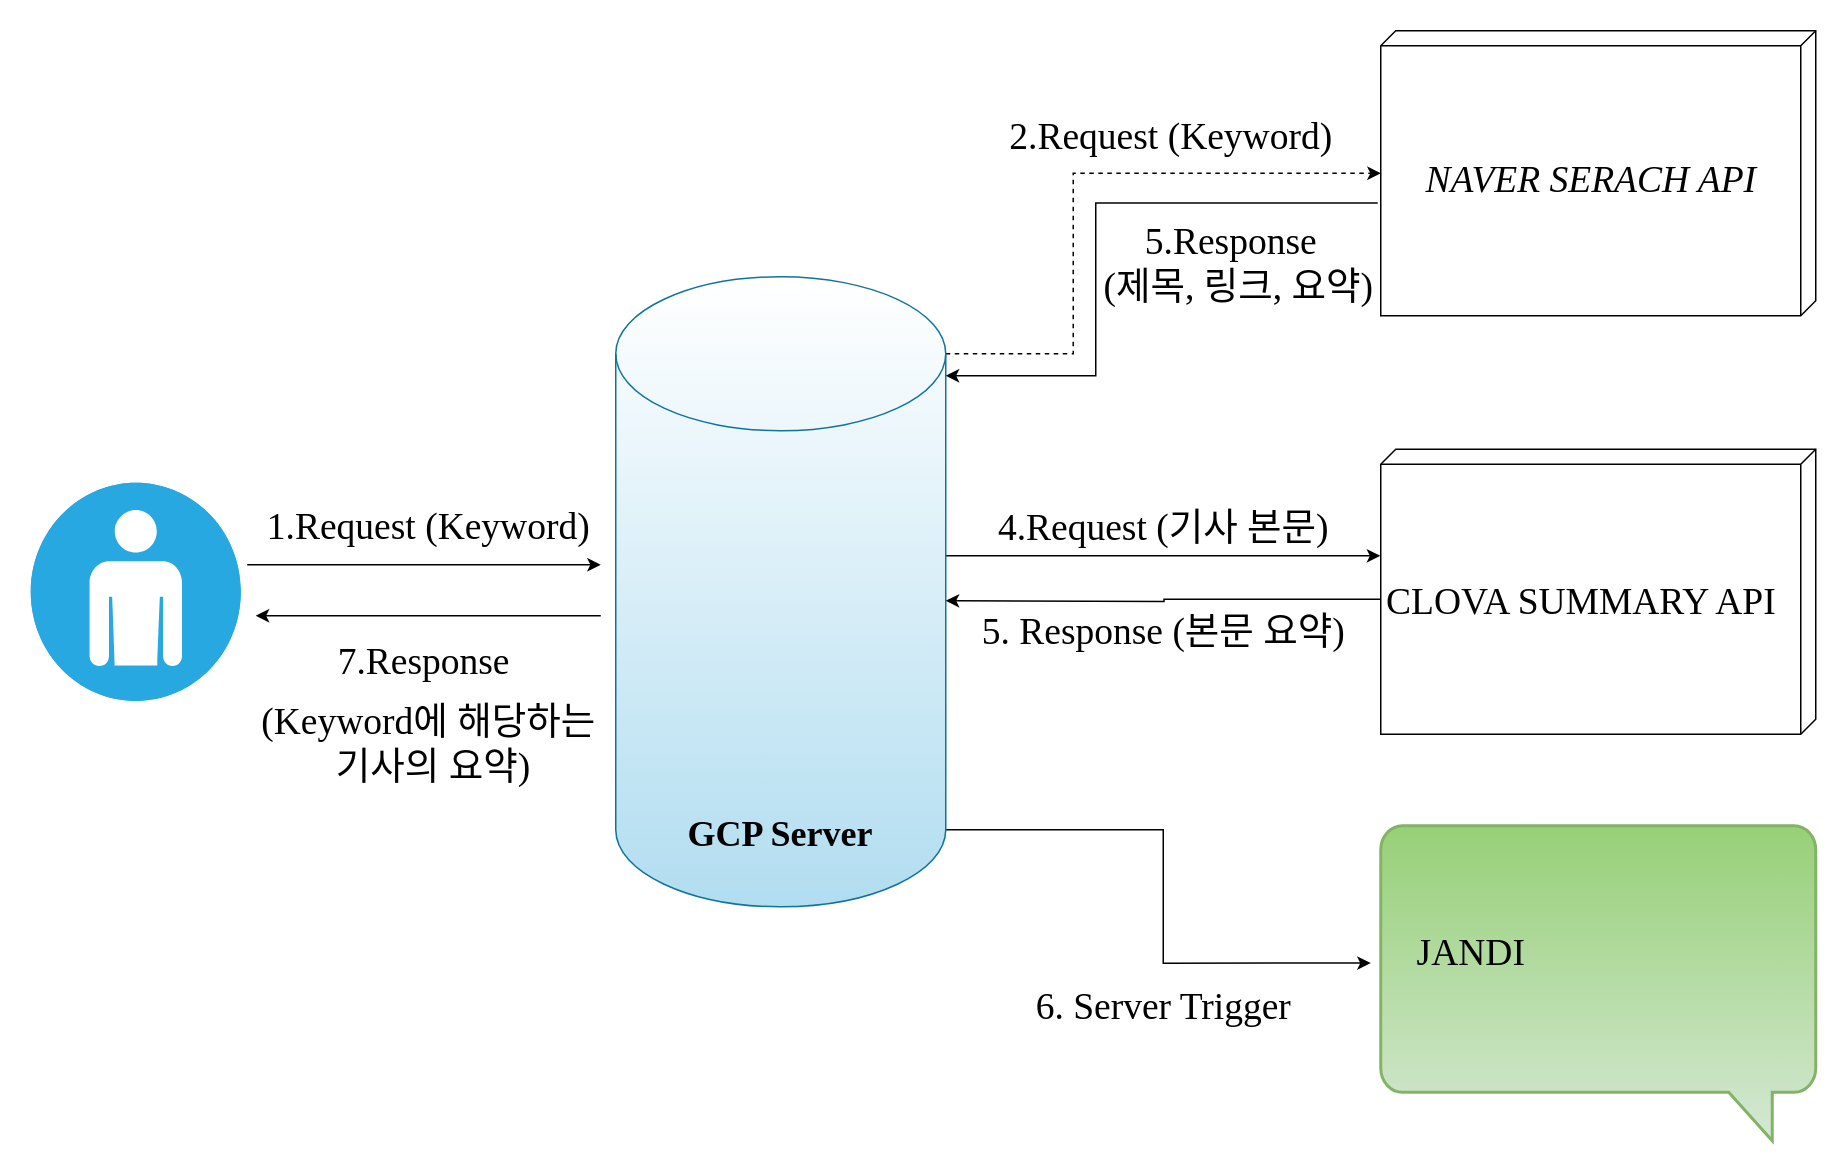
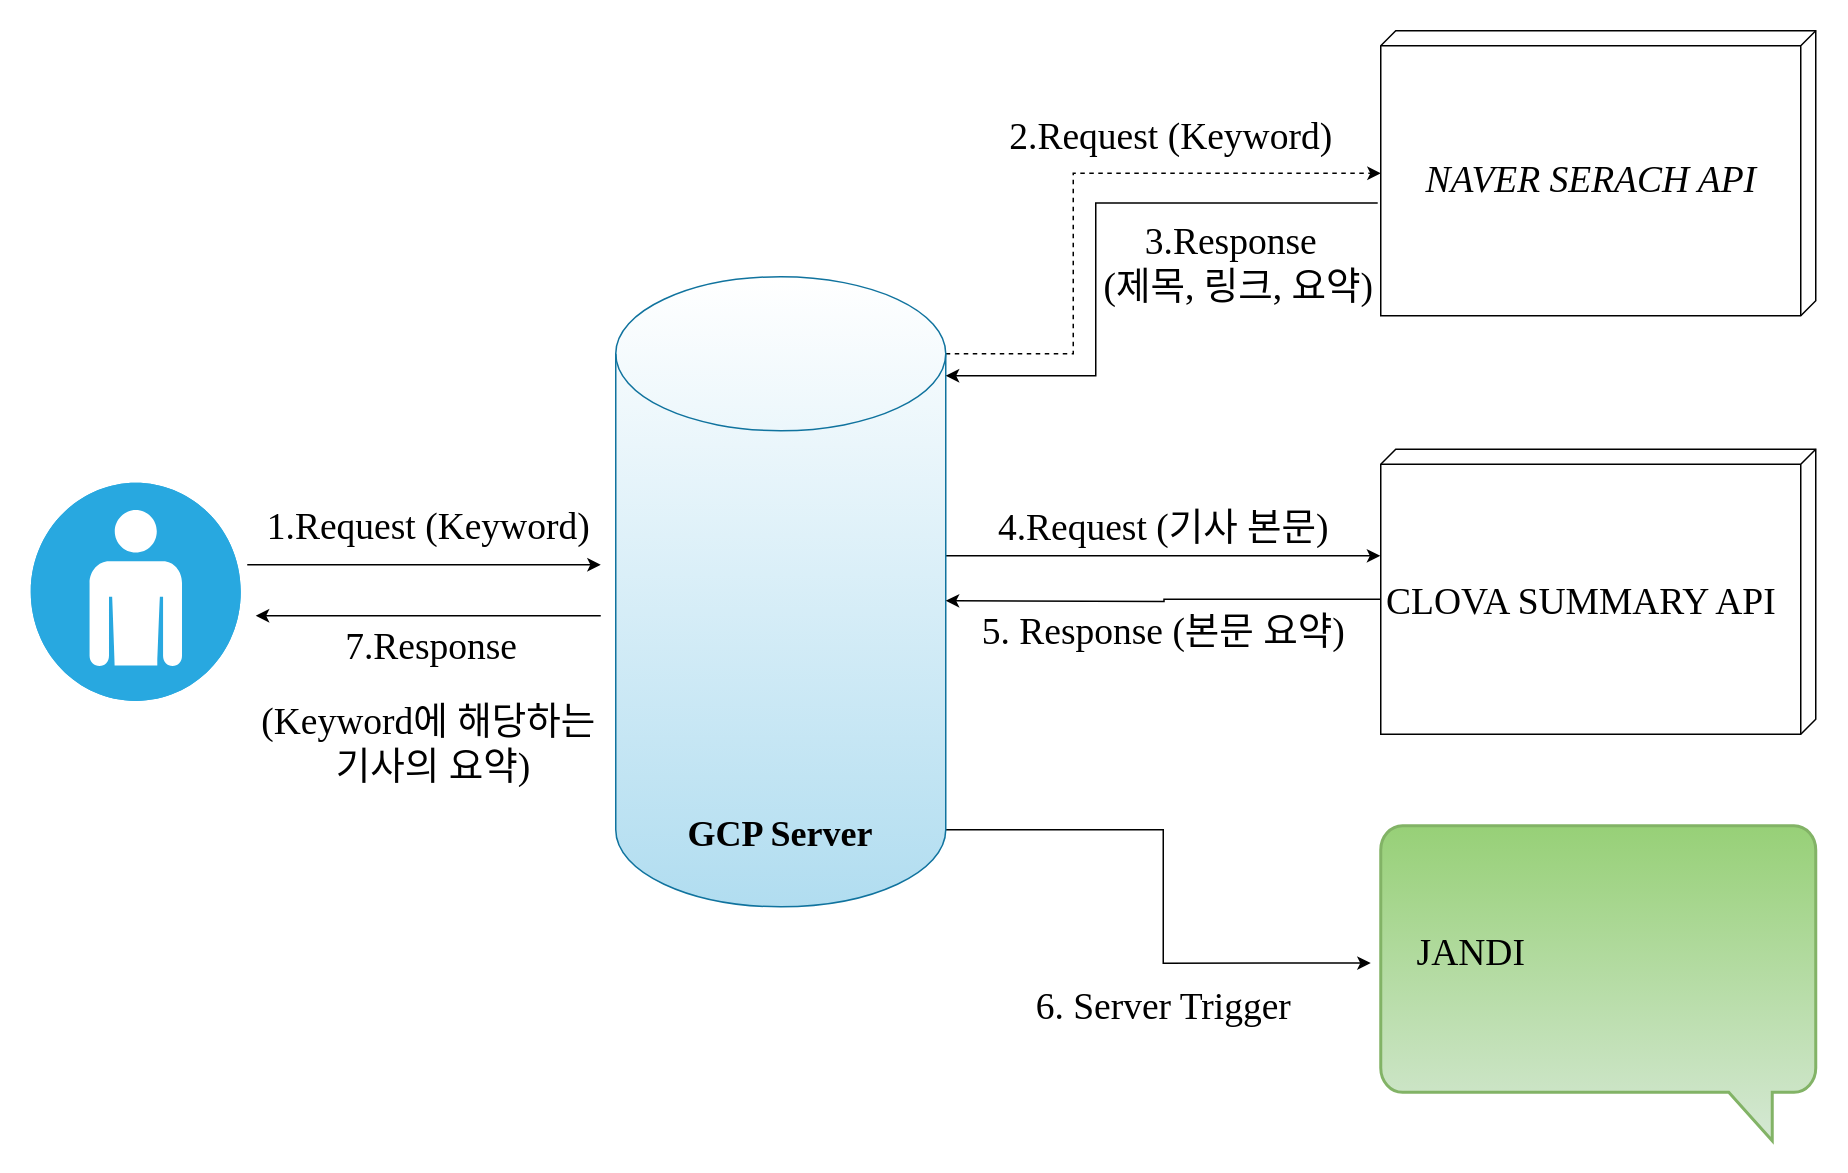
(1232, 241) -> (1232, 241)
(428, 661) -> (436, 646)
